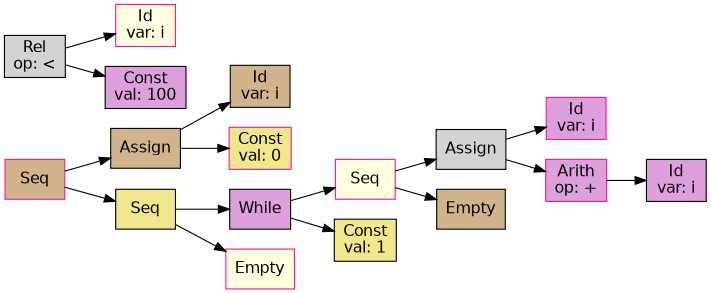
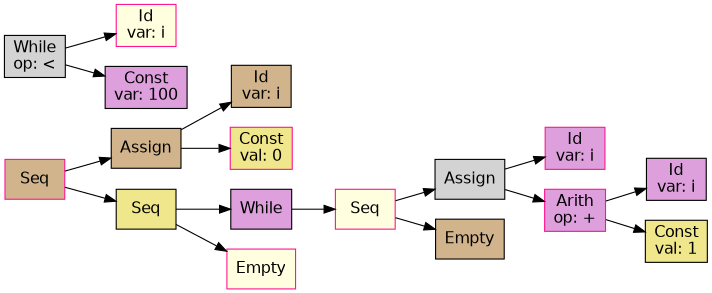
(35, 56) -> (35, 56)
(146, 87) -> (146, 87)
(307, 223) -> (620, 224)
